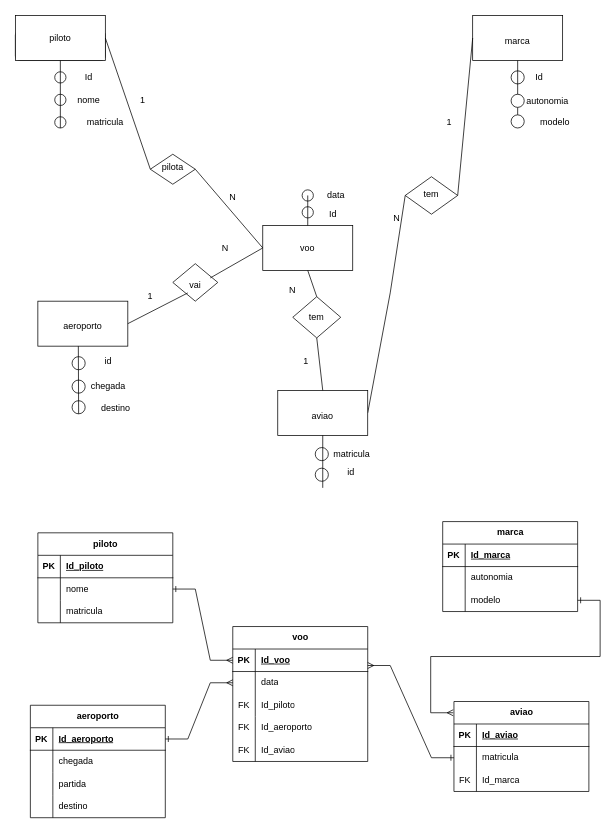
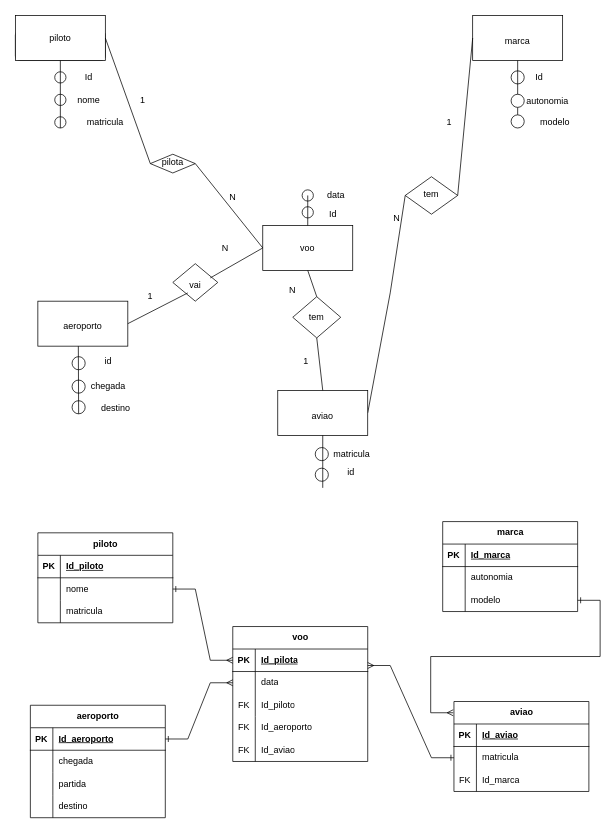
(173, 169) -> (173, 164)
(276, 660) -> (282, 660)
